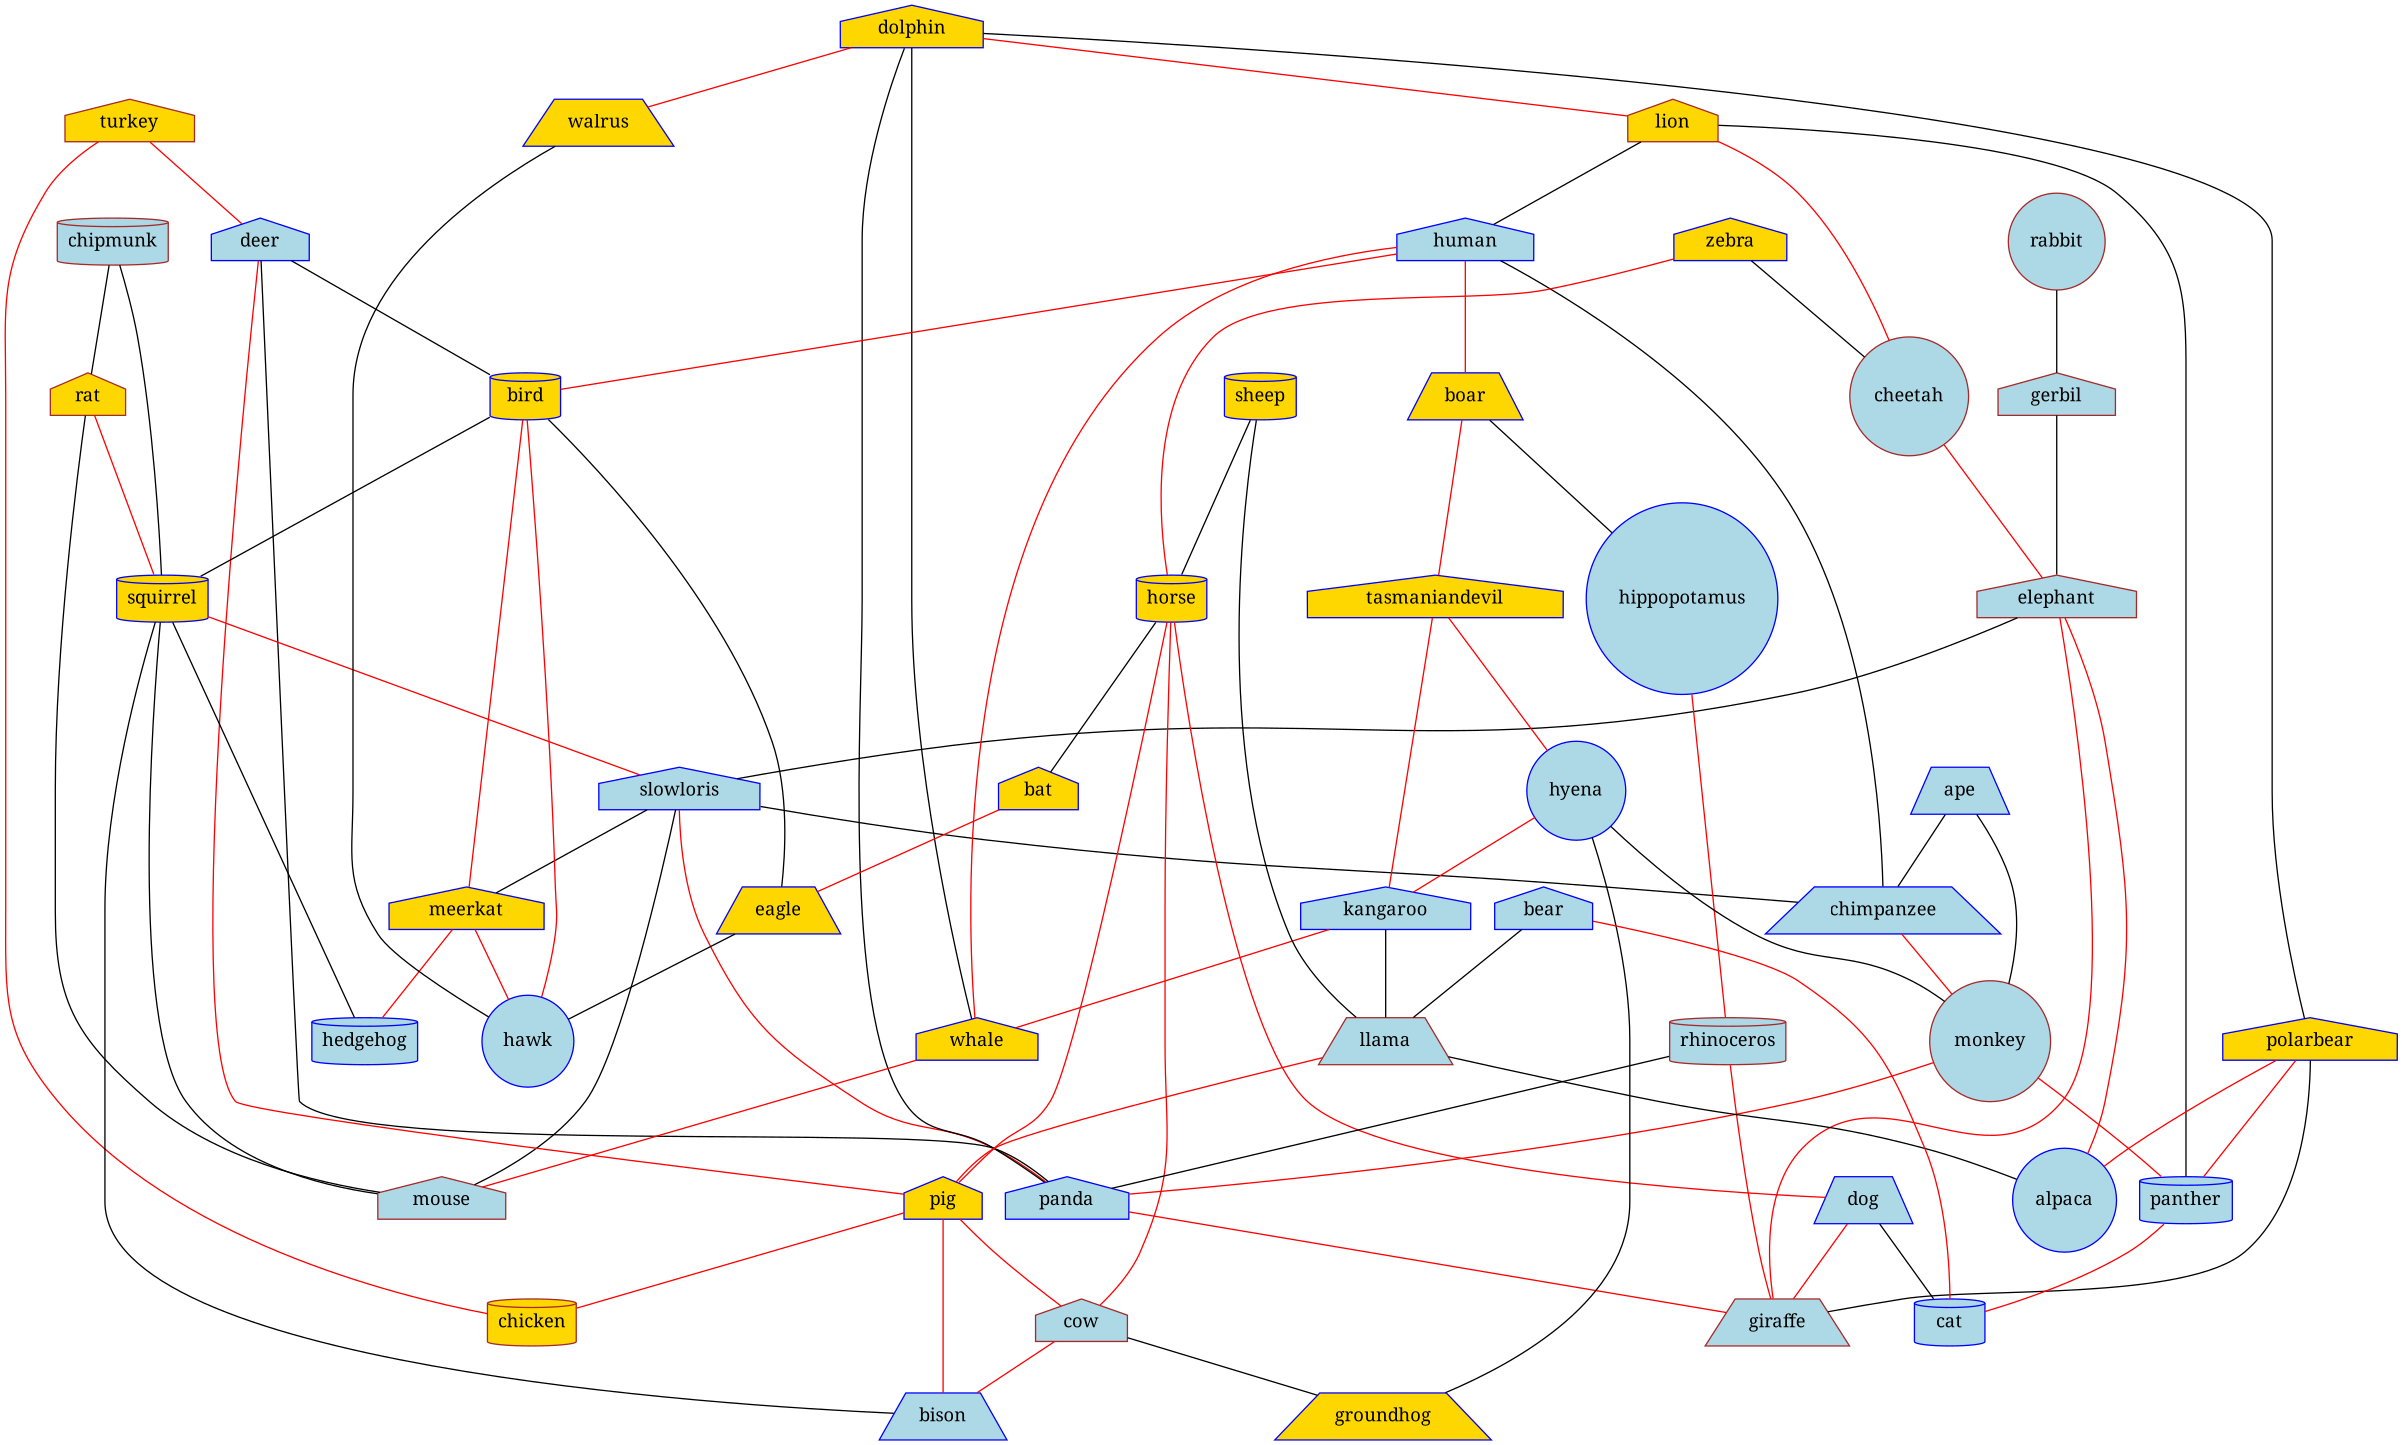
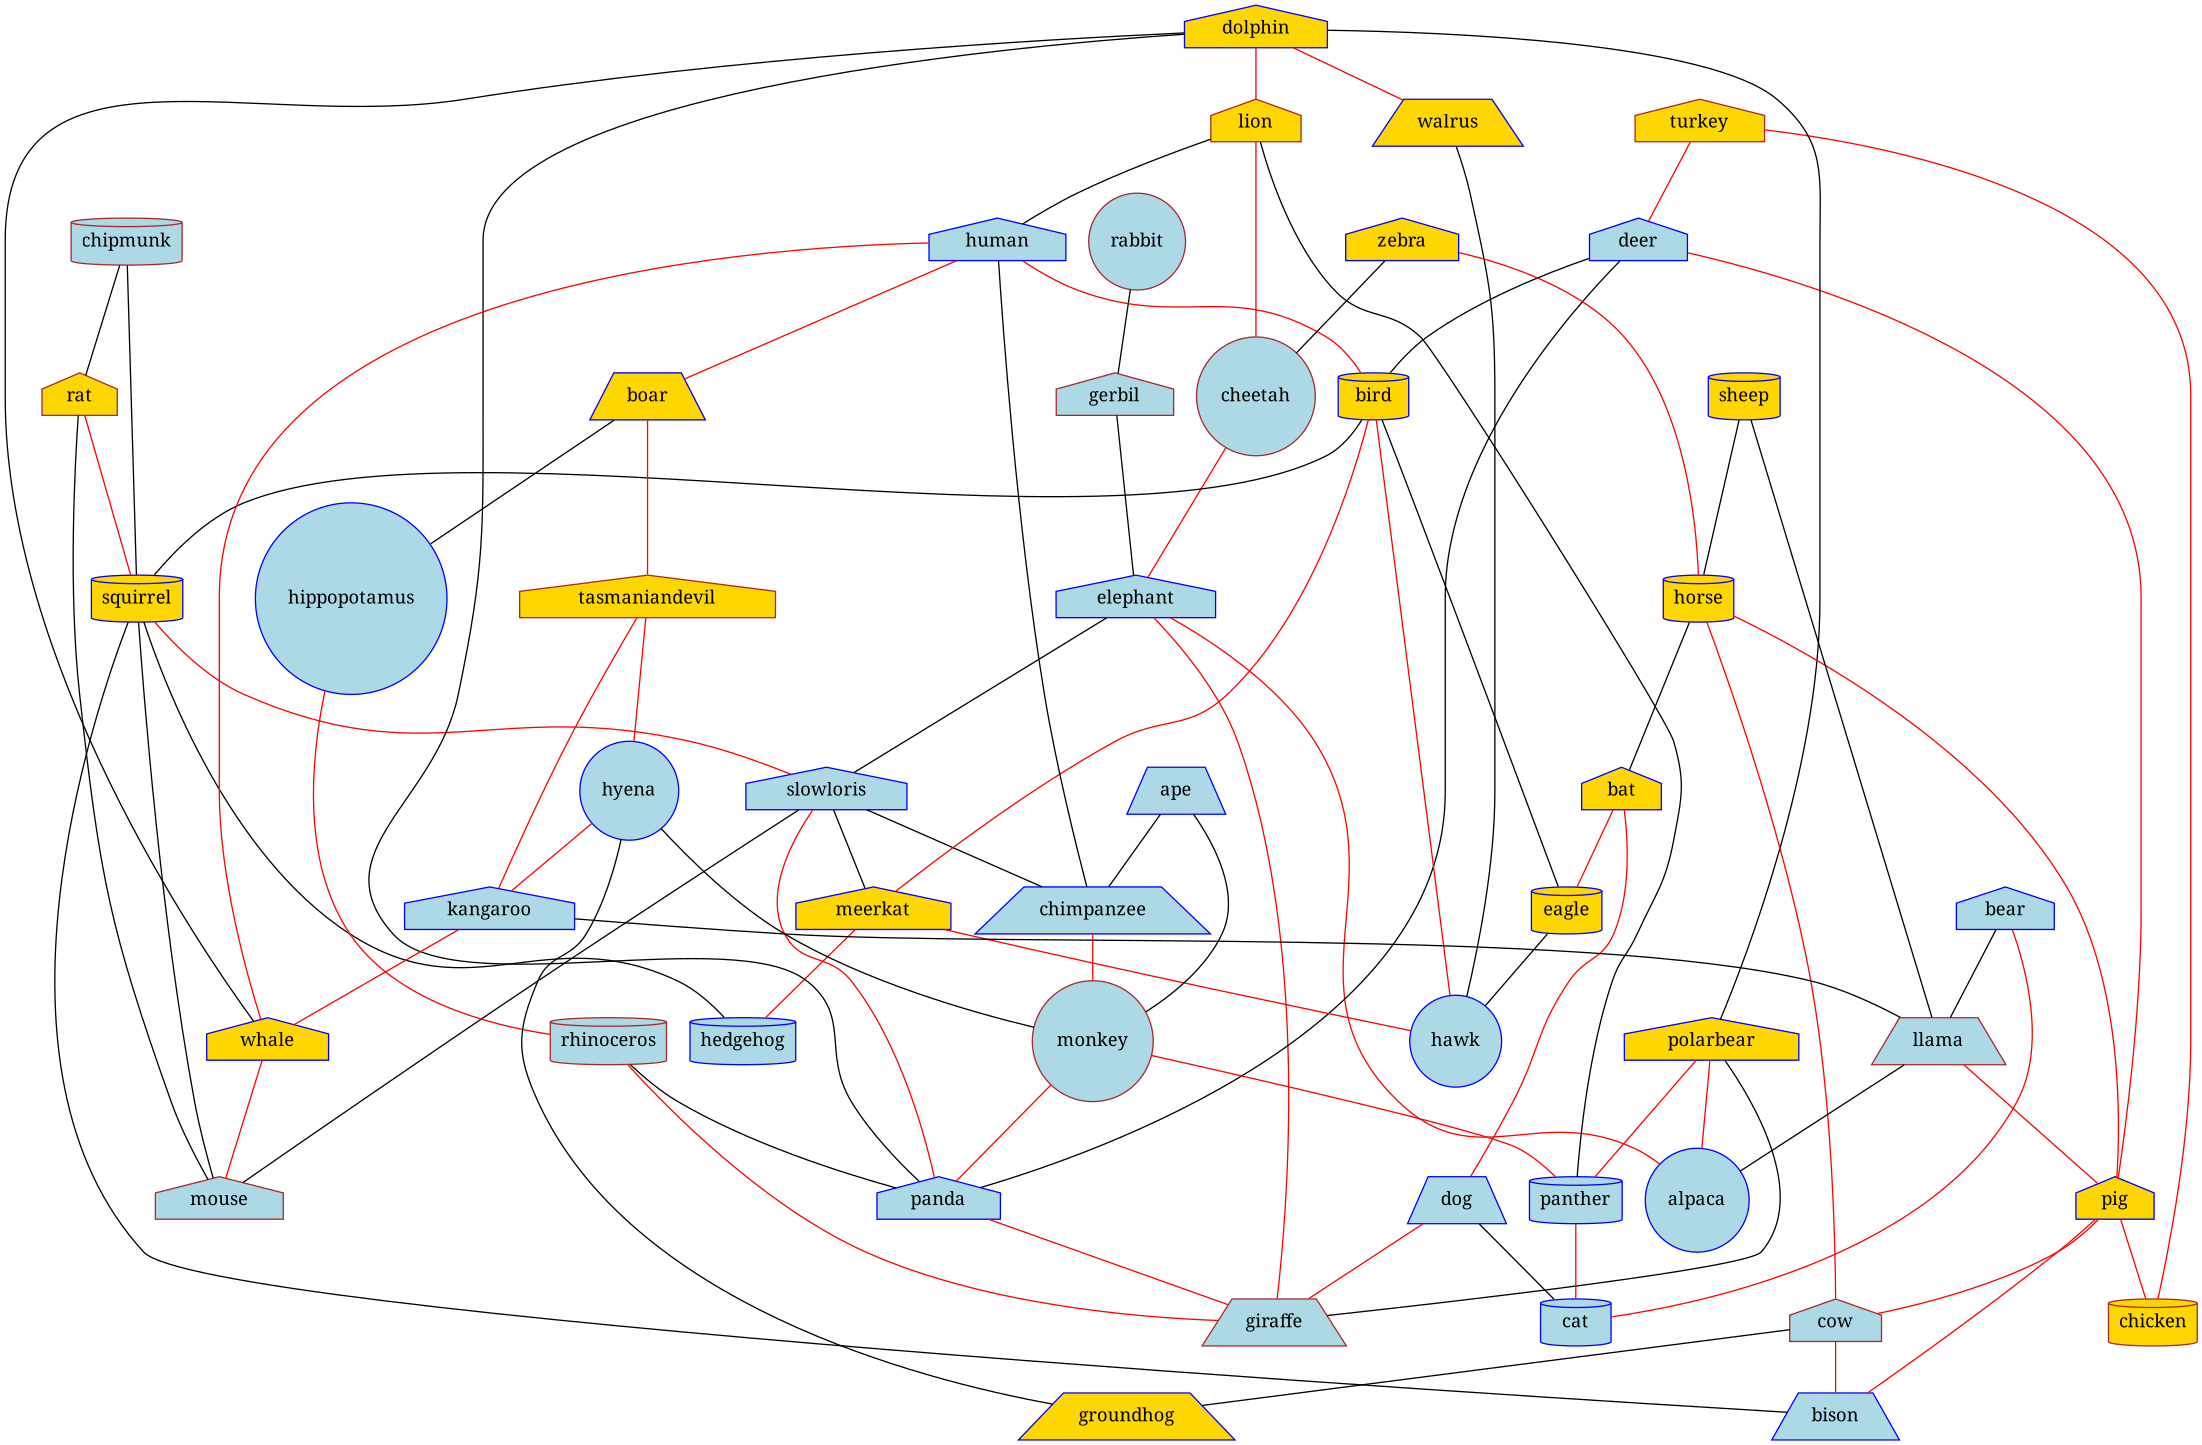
(1435, 599) -> (648, 599)
(2057, 599) -> (1136, 599)
(779, 911) -> (1567, 911)
(1320, 1109) -> (1562, 993)
